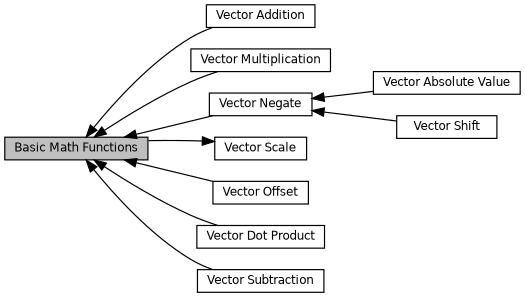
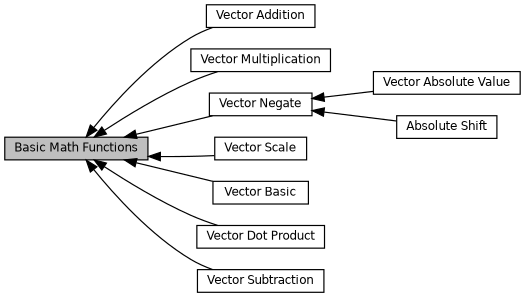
(447, 127) -> (447, 127)
(175, 141) -> (187, 156)
(261, 193) -> (261, 193)
